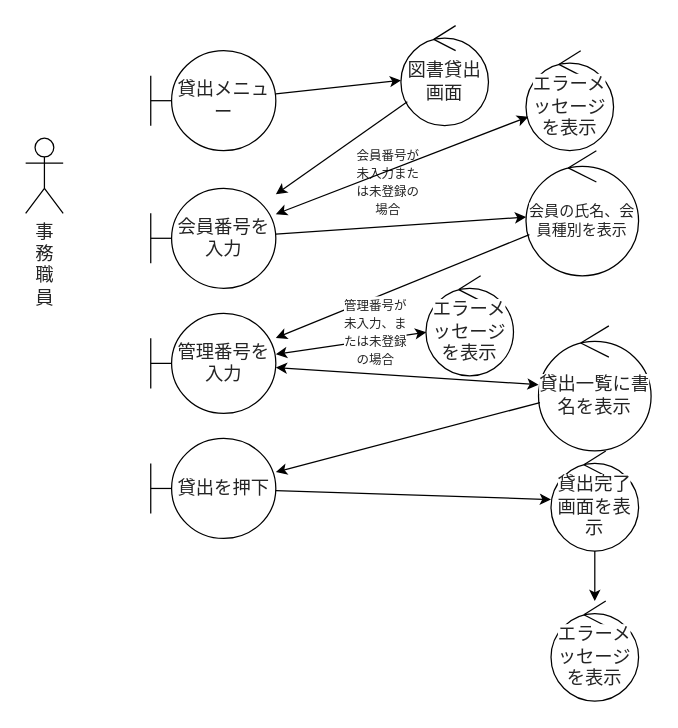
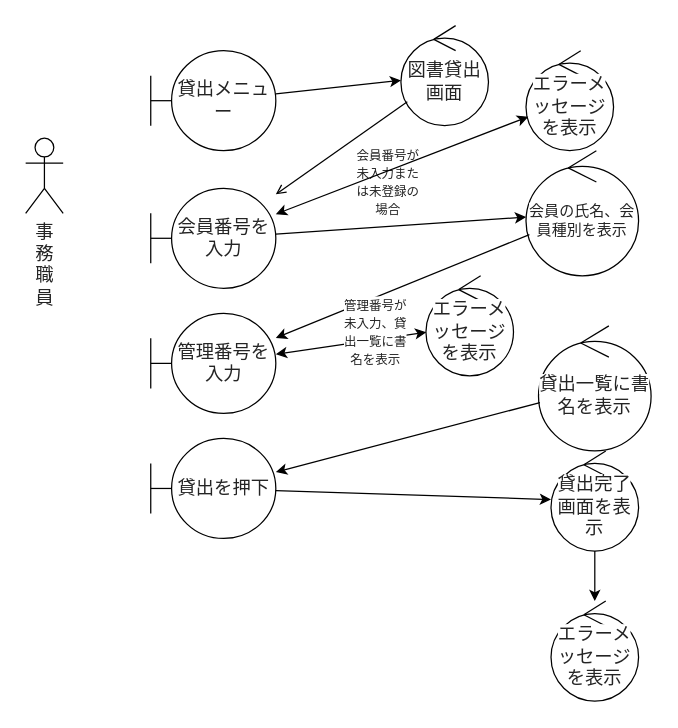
(284, 188) -> (282, 190)
(376, 332) -> (376, 332)
(406, 376) -> none
